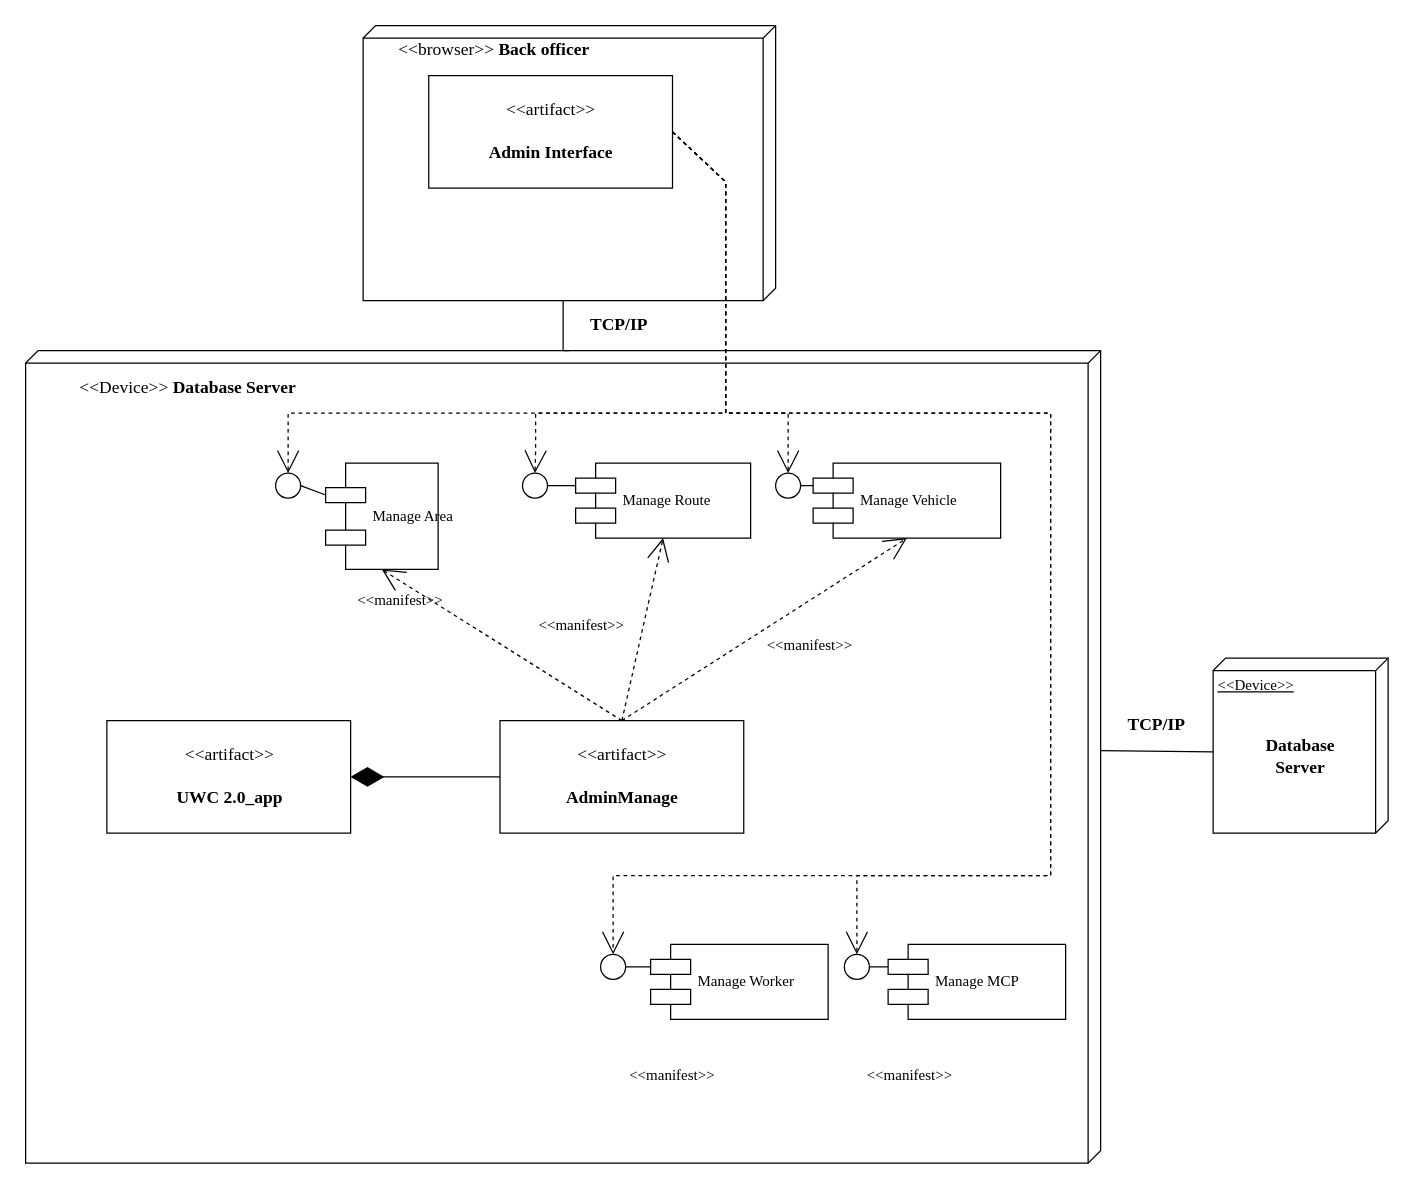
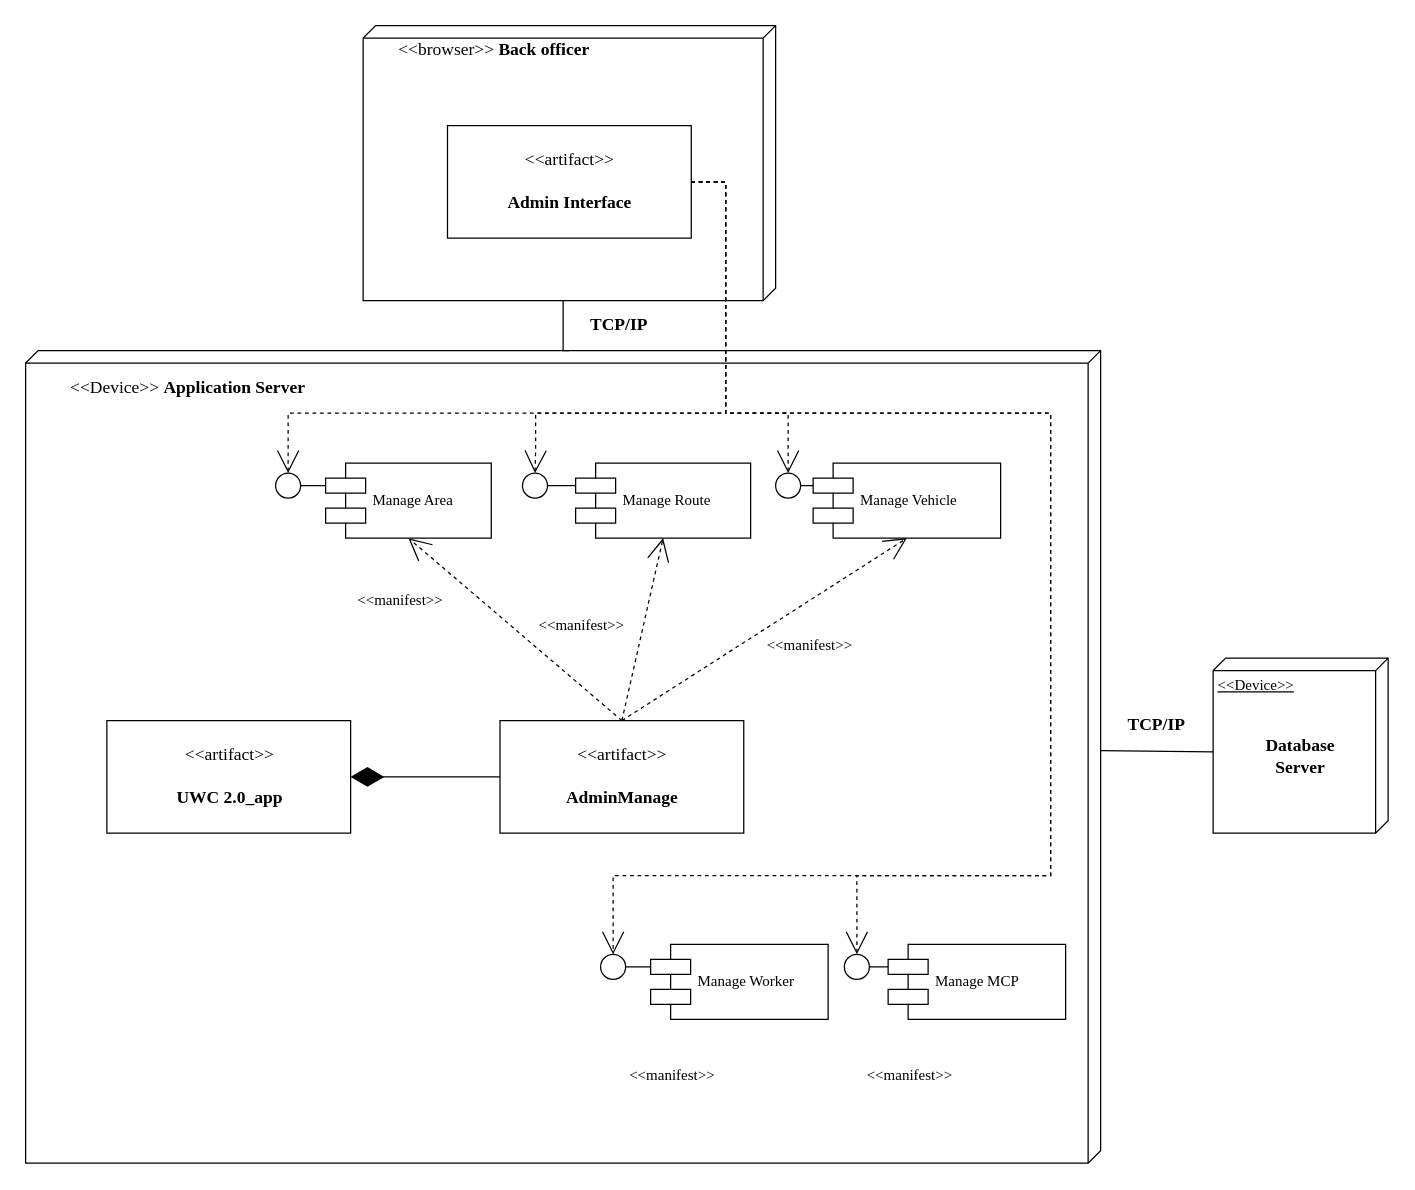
(551, 132) -> (569, 182)
(188, 388) -> (188, 388)
(382, 516) -> (408, 501)
